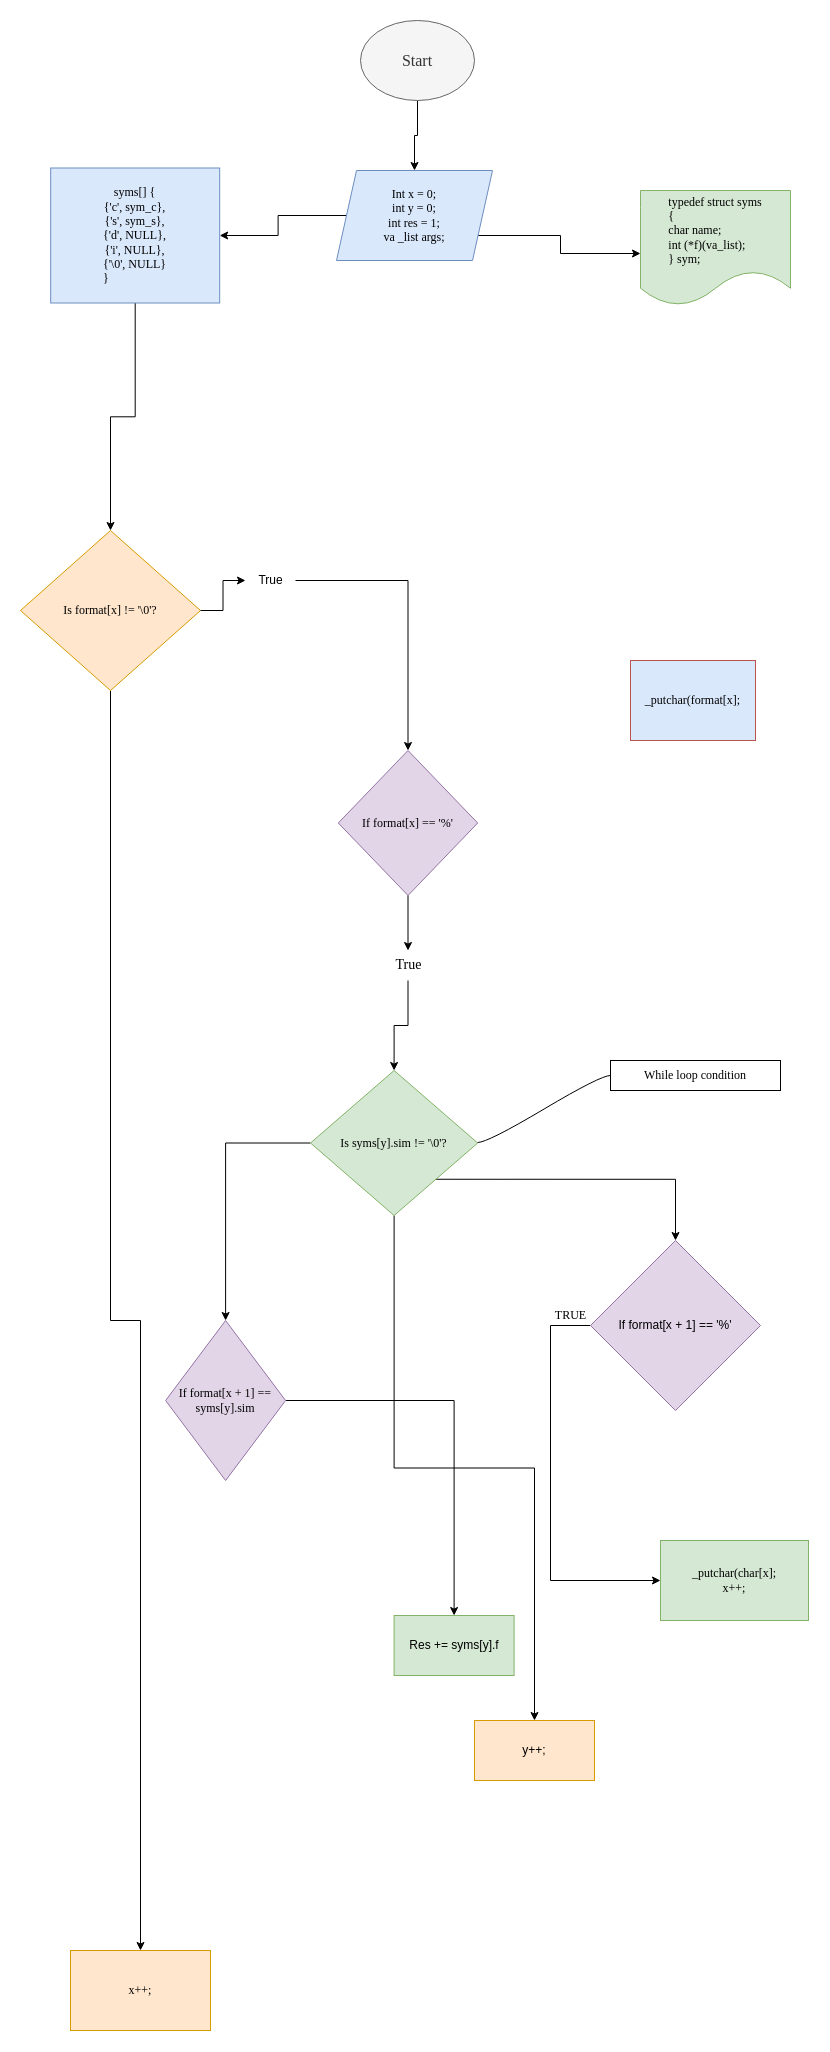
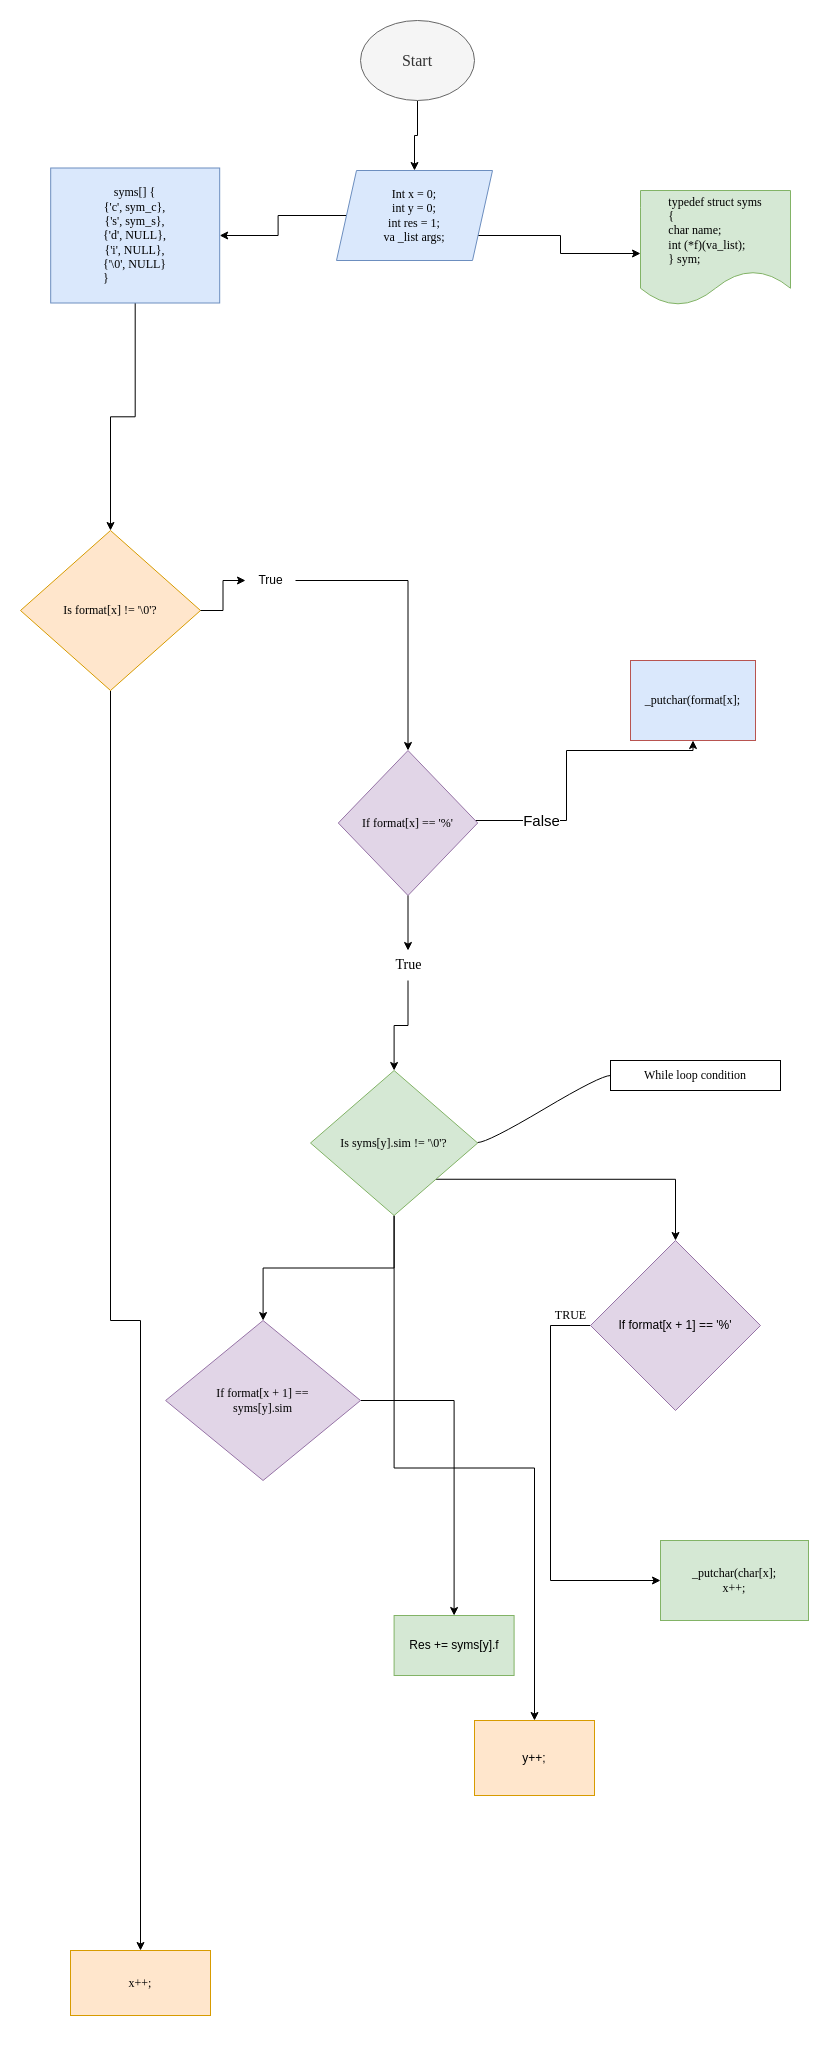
none -> (567, 767)
(226, 1401) -> (263, 1401)
(535, 1751) -> (535, 1758)
(141, 1991) -> (141, 1983)
